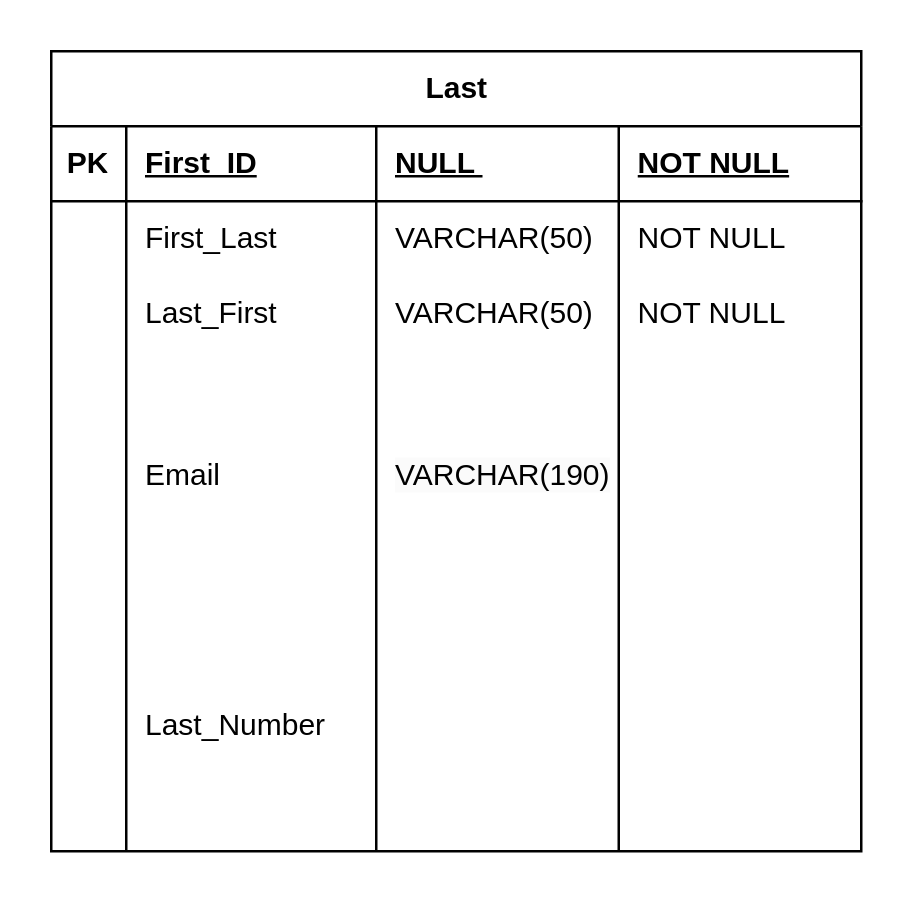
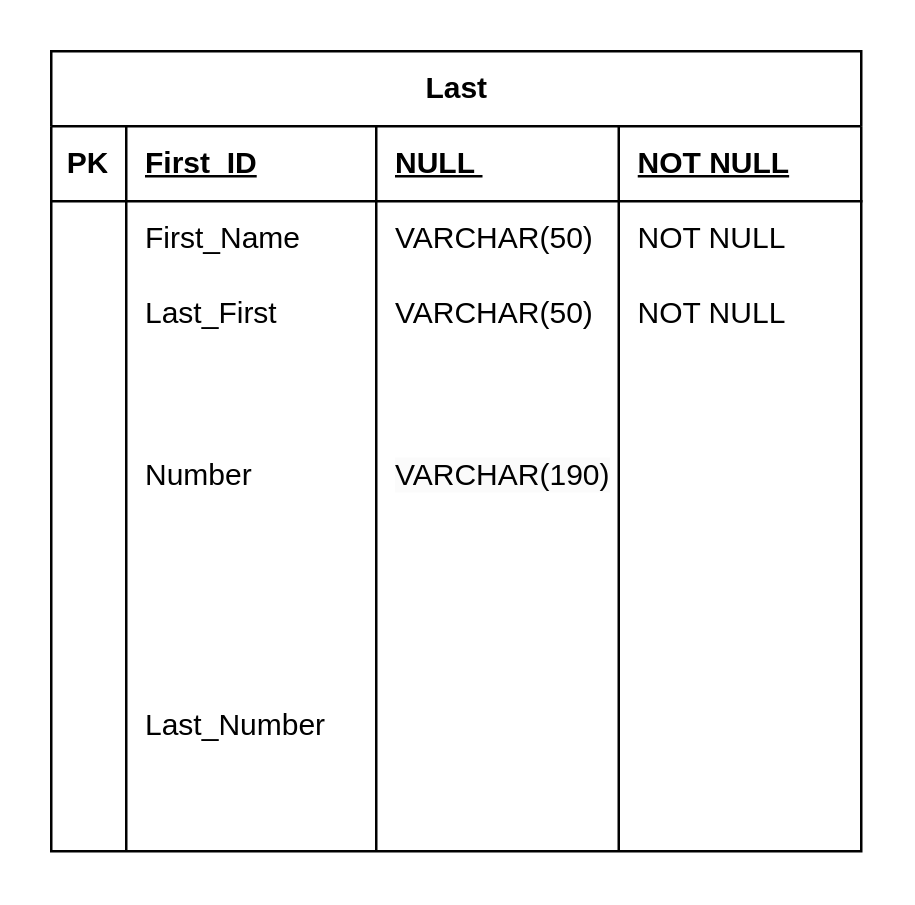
(226, 239) -> (226, 239)
(180, 476) -> (197, 476)
